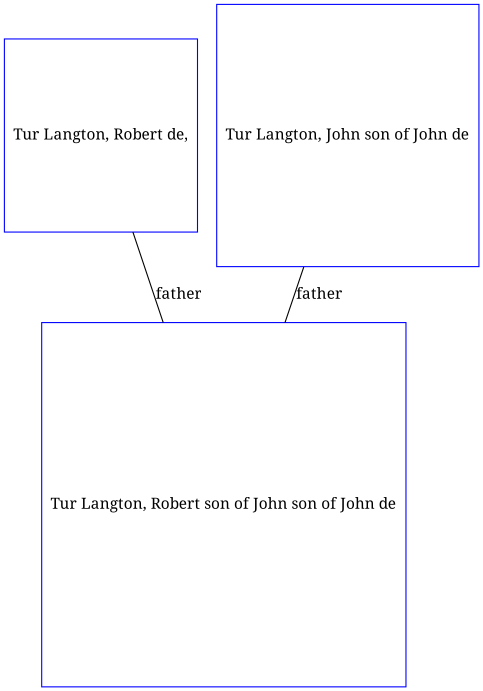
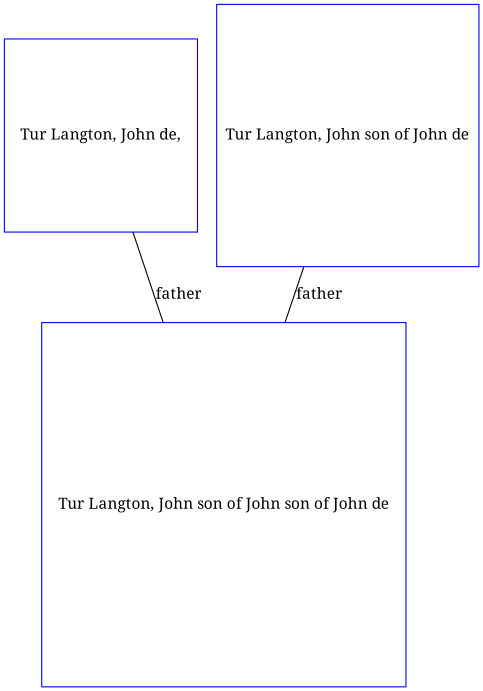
(101, 136) -> (101, 136)
(224, 505) -> (224, 505)
